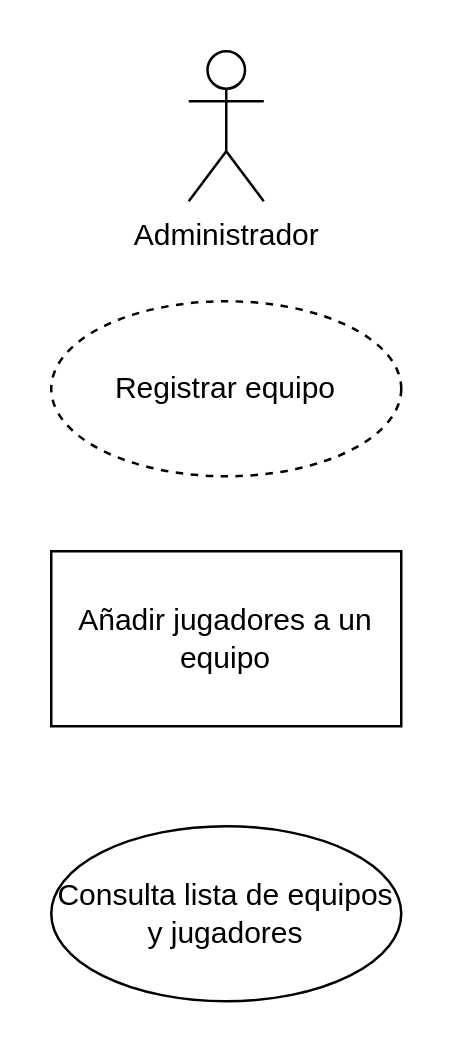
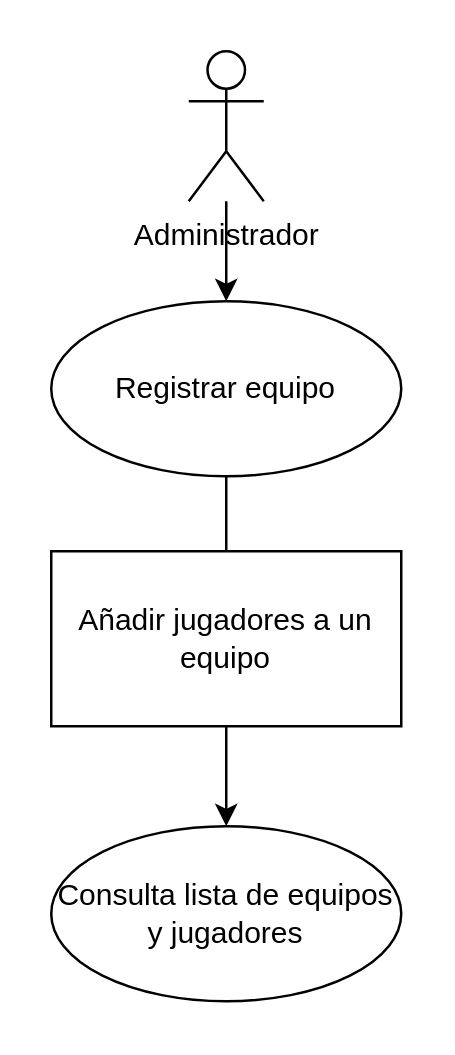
none -> (226, 243)
(226, 389) -> (226, 389)
none -> (226, 768)
